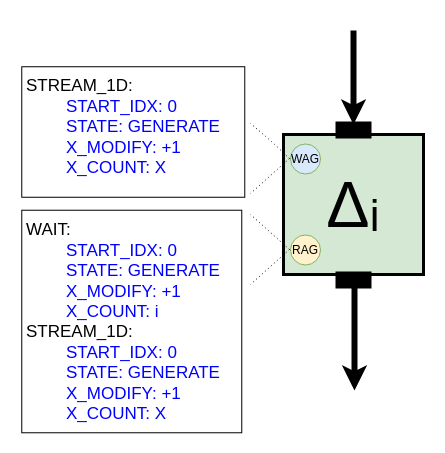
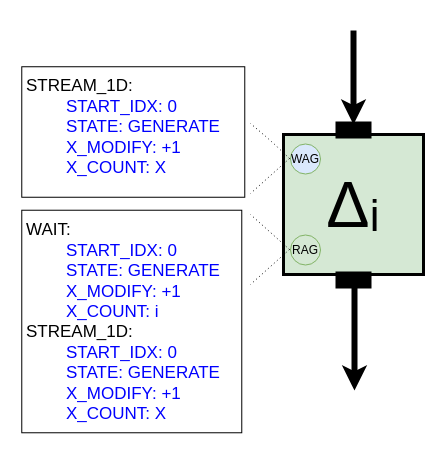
(306, 250) -> (306, 250)
